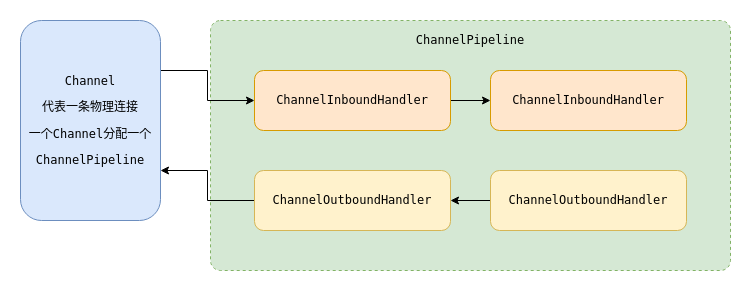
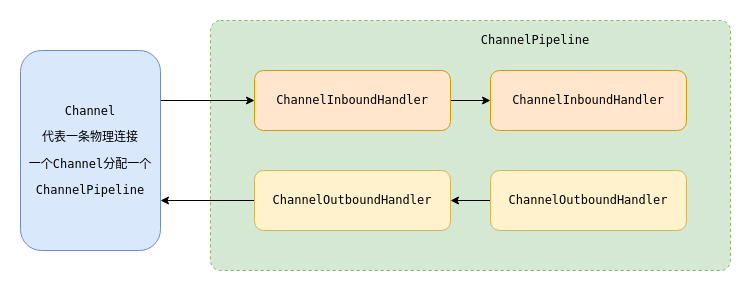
(471, 41) -> (536, 41)
(91, 121) -> (91, 151)
